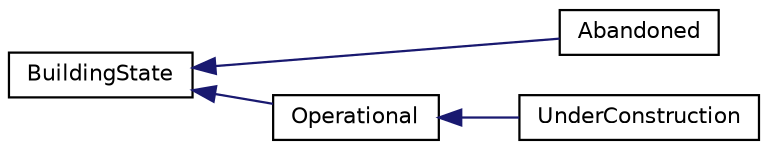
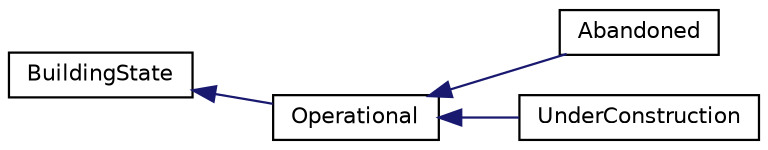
(388, 52) -> (508, 72)
